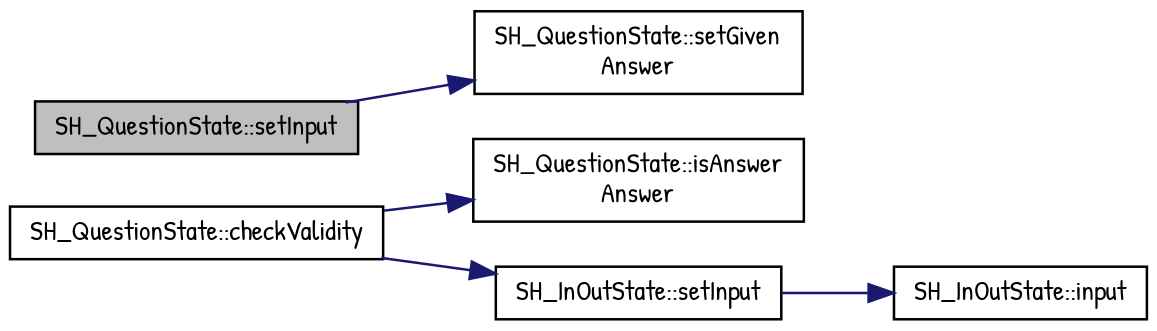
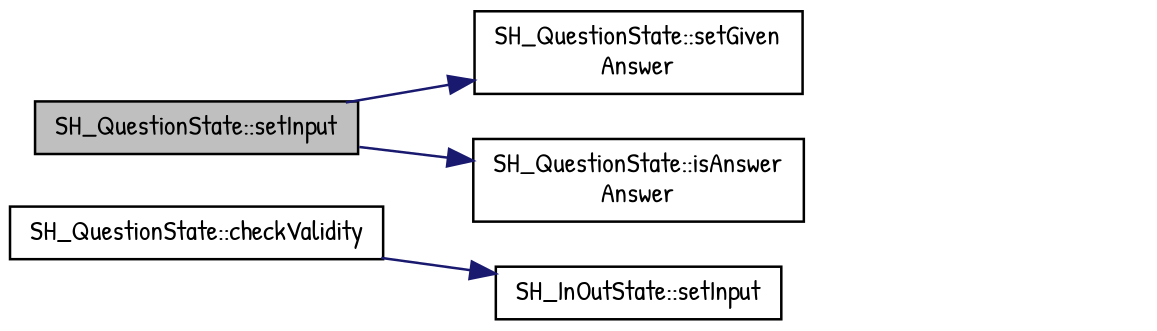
(416, 207) -> (403, 152)
(1020, 293) -> none
